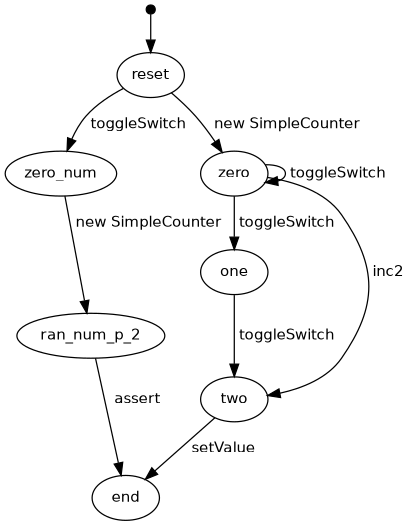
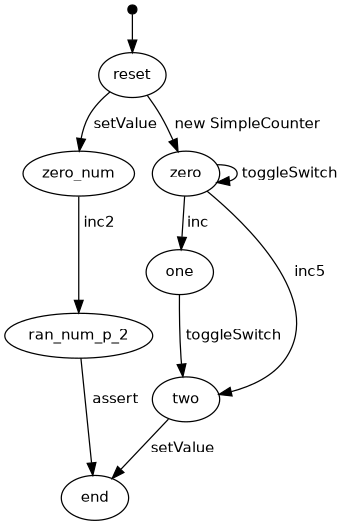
(139, 124) -> (126, 124)
(149, 223) -> (99, 223)
(287, 223) -> (198, 223)
(388, 272) -> (310, 272)
